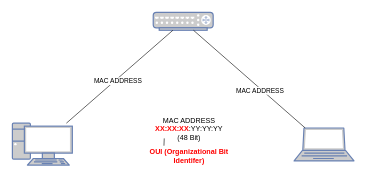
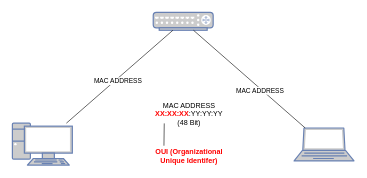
(189, 129) -> (189, 114)
(189, 156) -> (189, 156)
